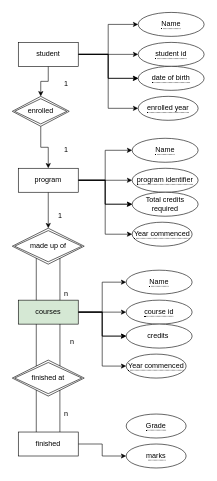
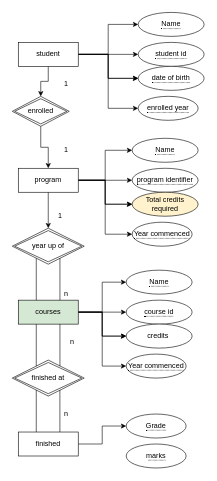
(165, 204) -> (165, 204)
(48, 246) -> (48, 246)
none -> (102, 426)
(102, 455) -> none
